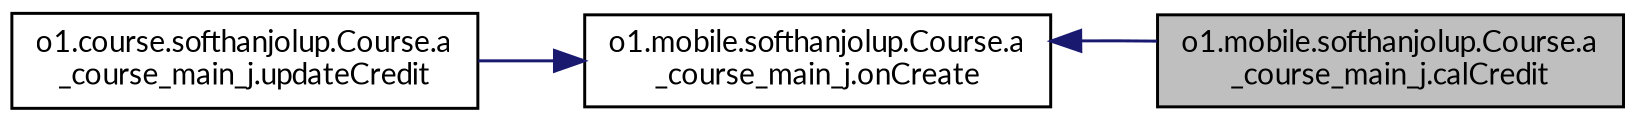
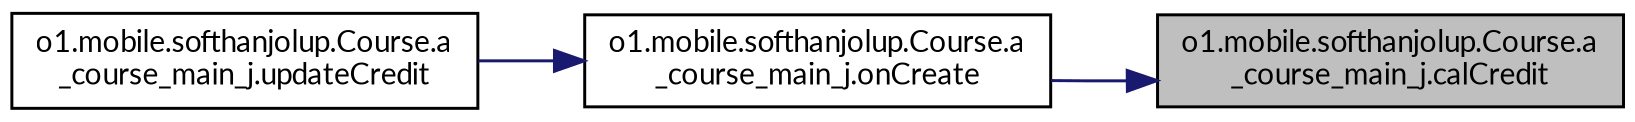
(1119, 41) -> (1089, 81)
(245, 61) -> (245, 61)
